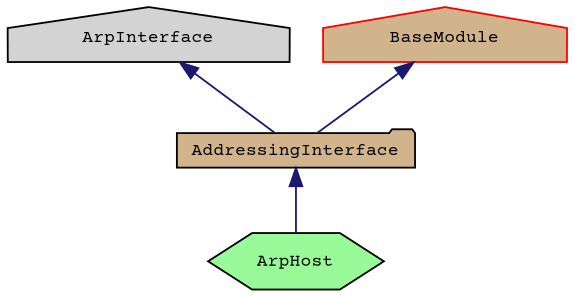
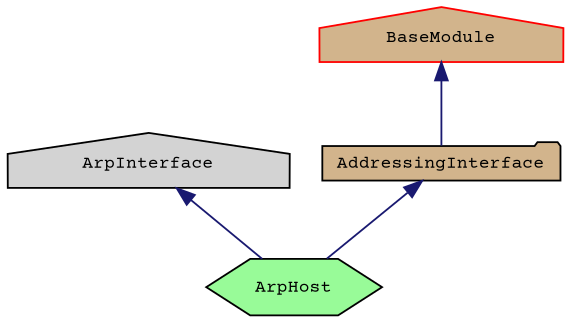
(235, 103) -> (226, 229)
